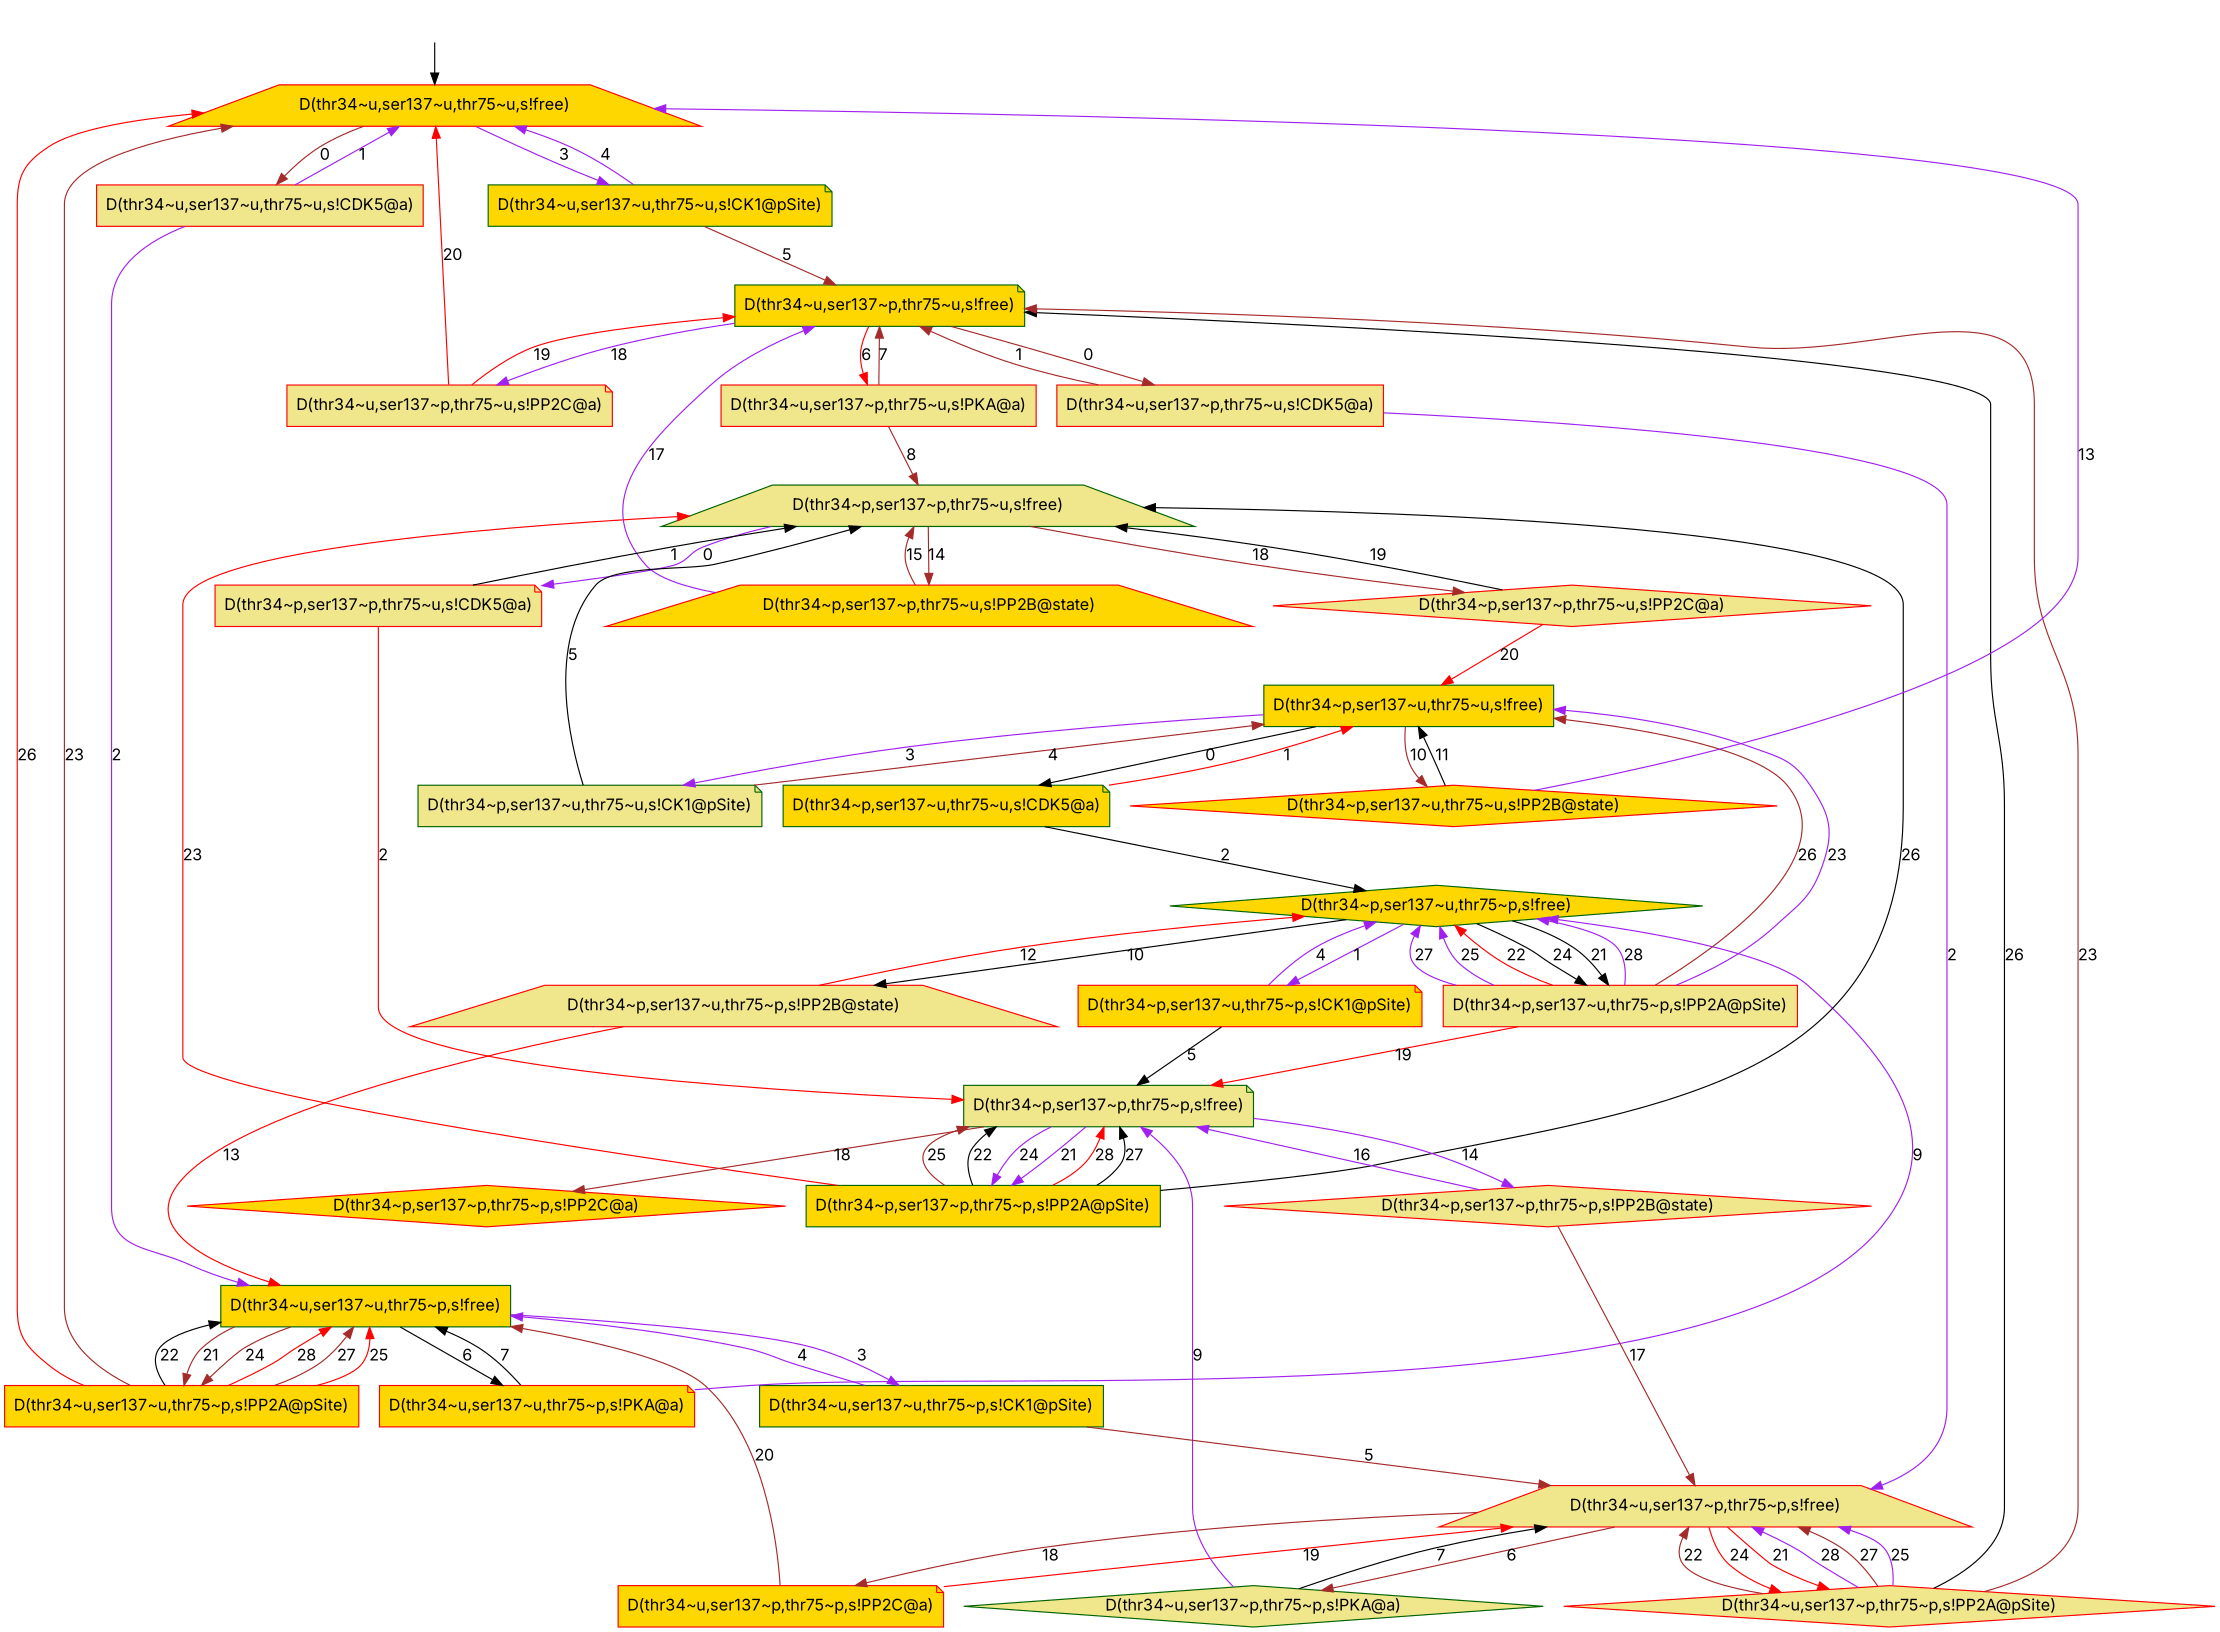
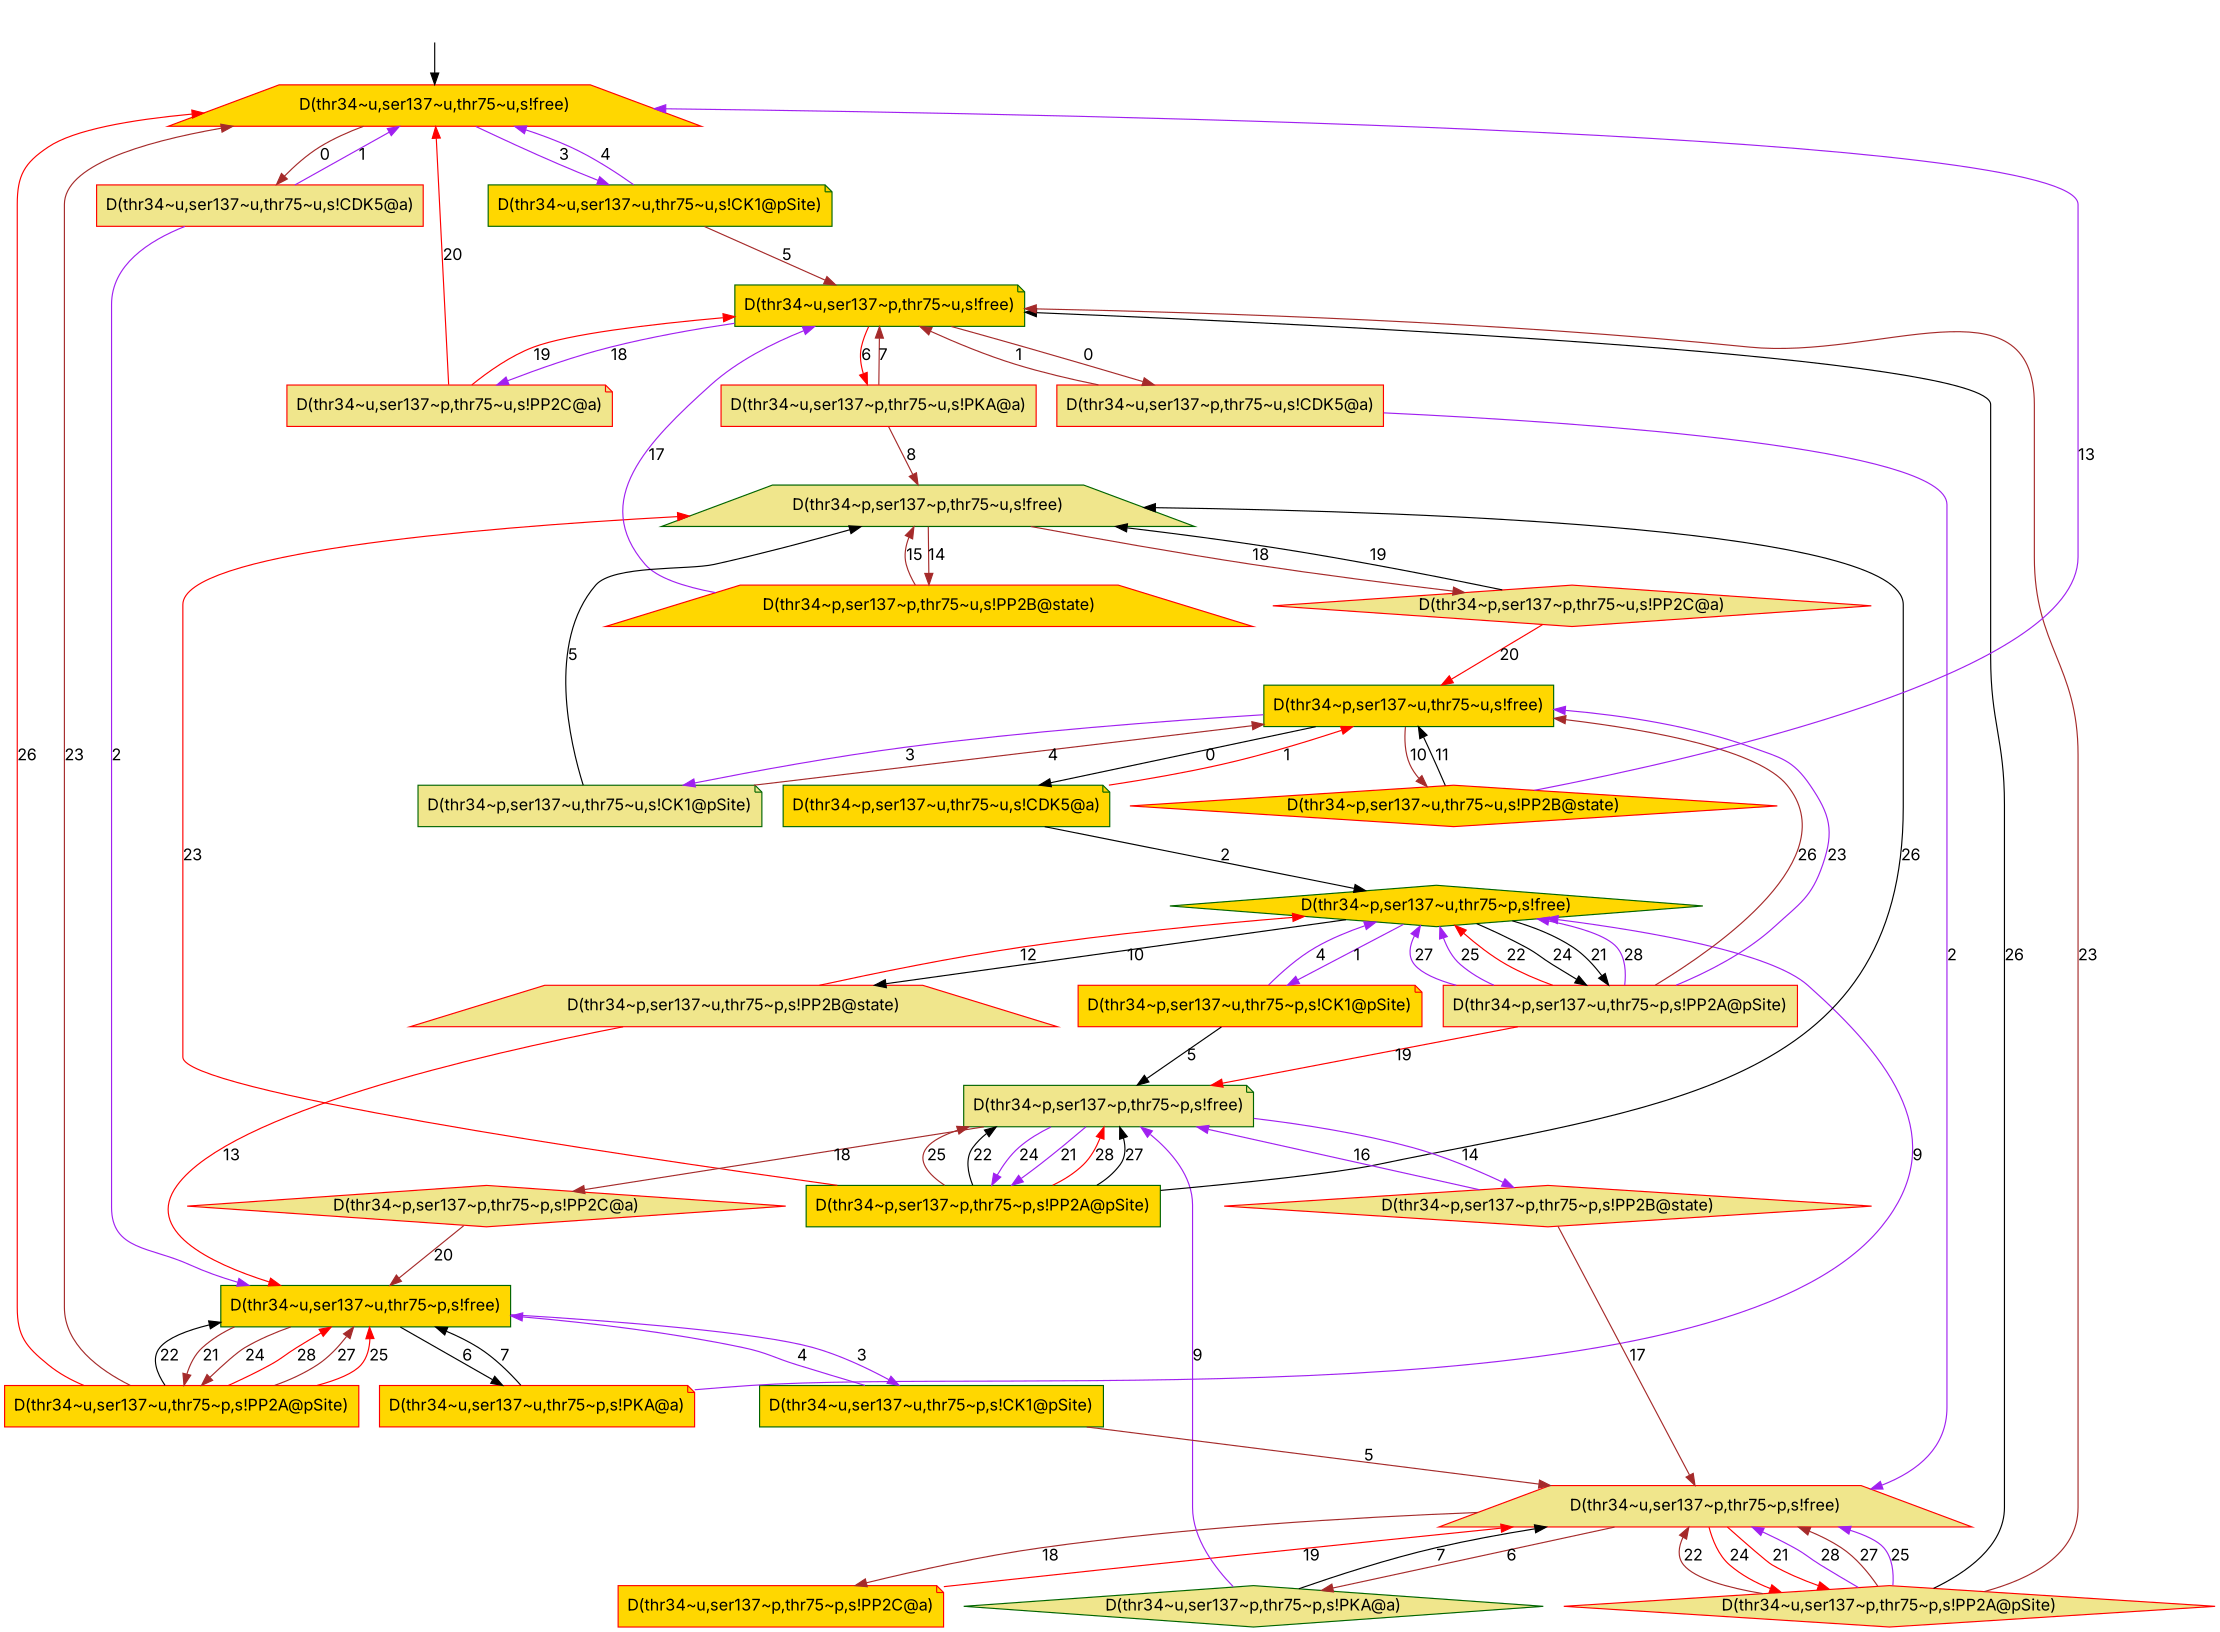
(378, 606) -> none
(486, 1206) -> (486, 1206)
(721, 1403) -> (431, 1252)
